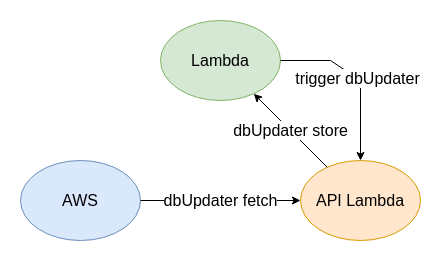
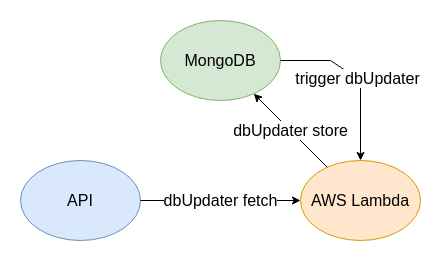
(221, 61) -> (221, 61)
(81, 201) -> (81, 201)
(361, 201) -> (361, 201)
